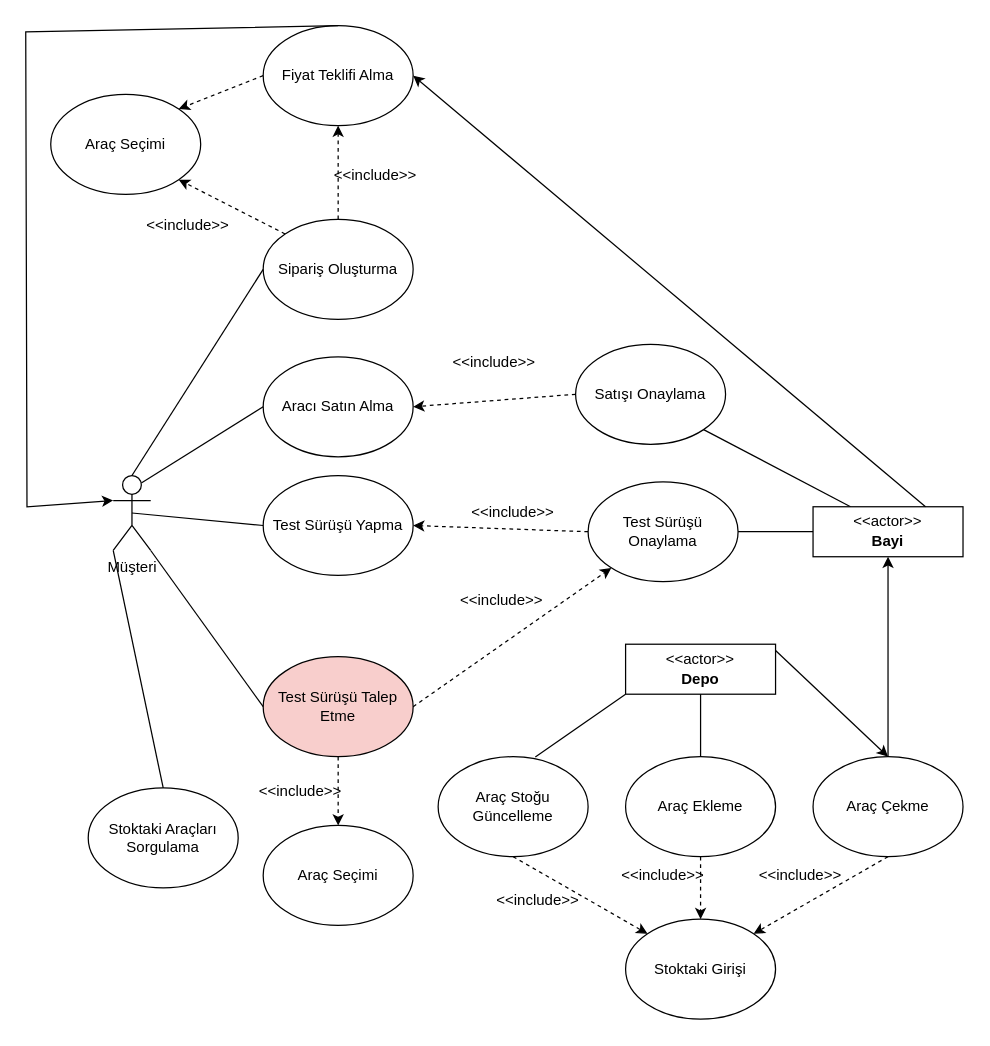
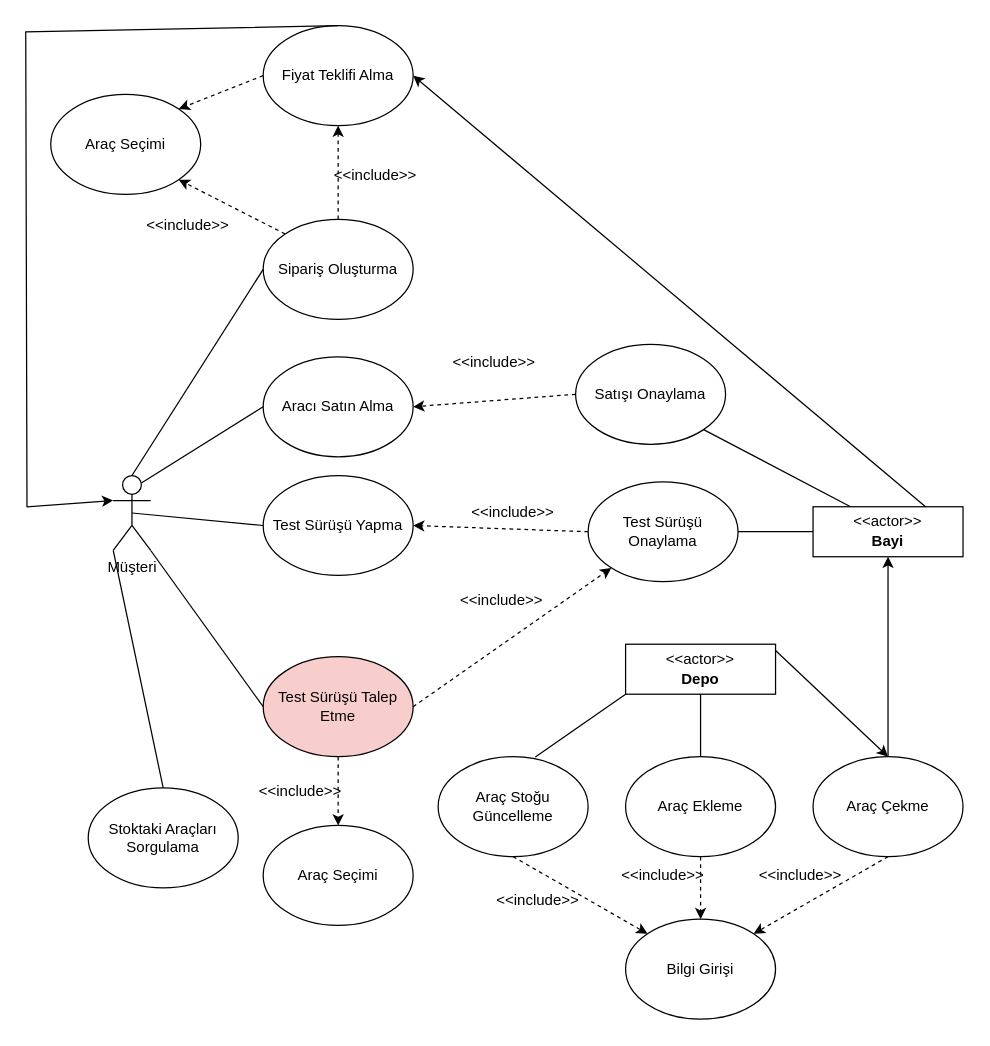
(701, 969) -> (701, 969)
